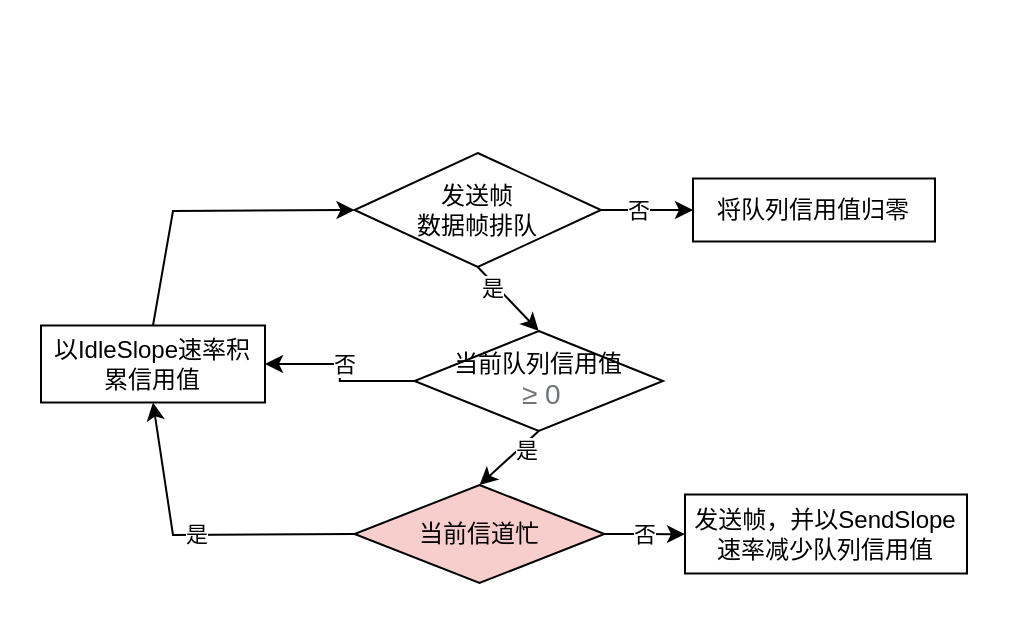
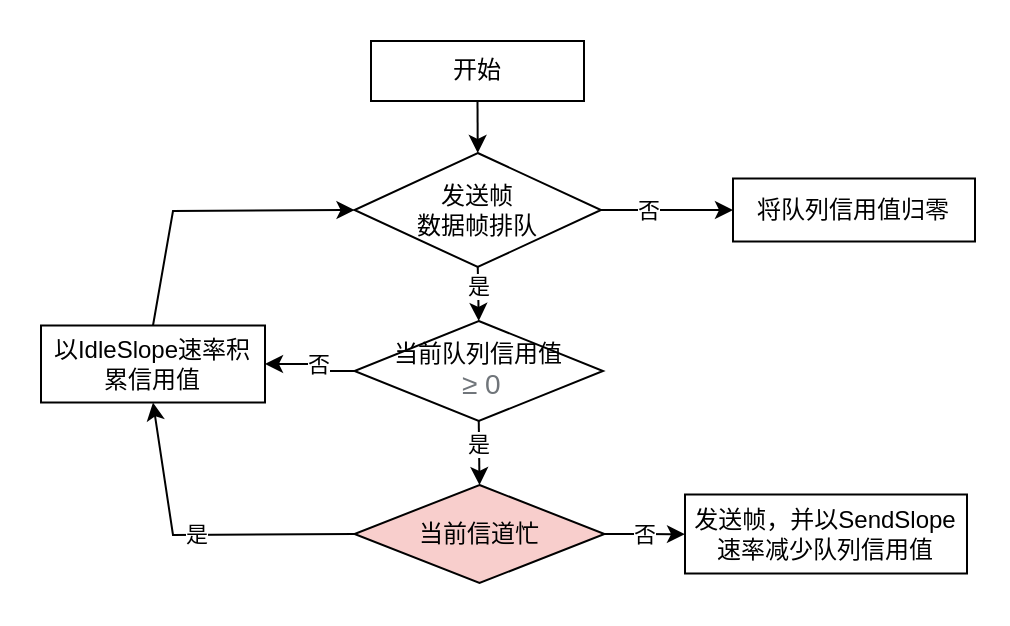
none -> (478, 71)
none -> (478, 120)
(814, 210) -> (854, 210)
(539, 381) -> (479, 371)
